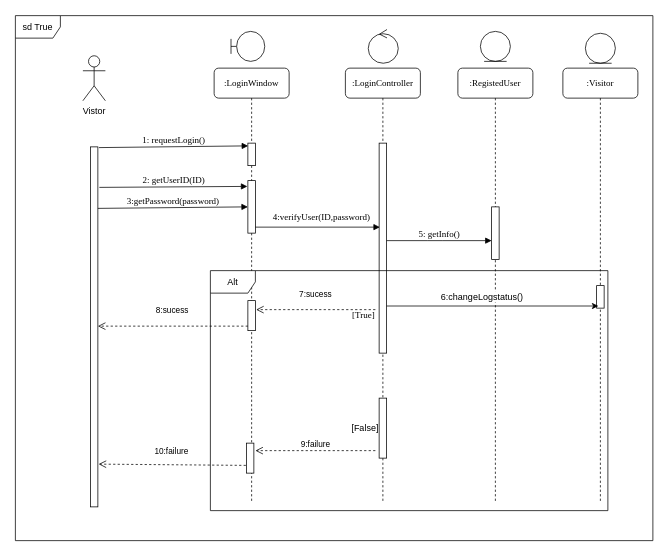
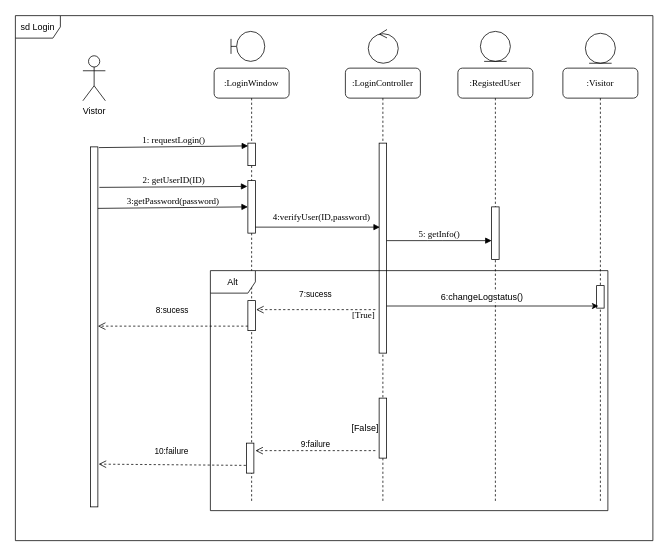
(38, 27) -> (38, 27)
